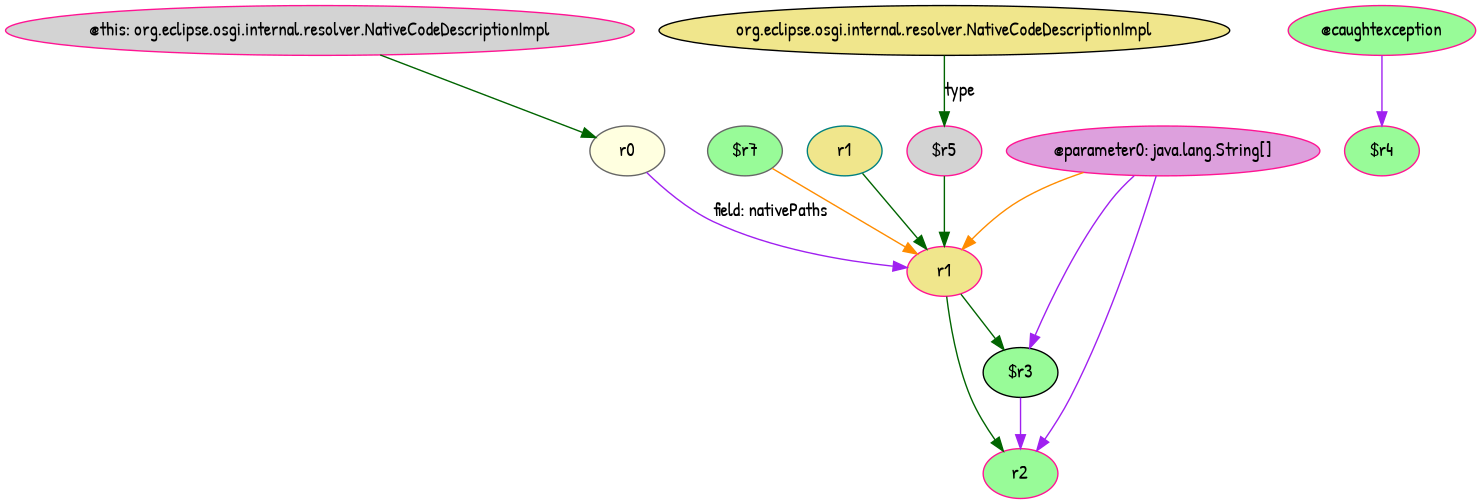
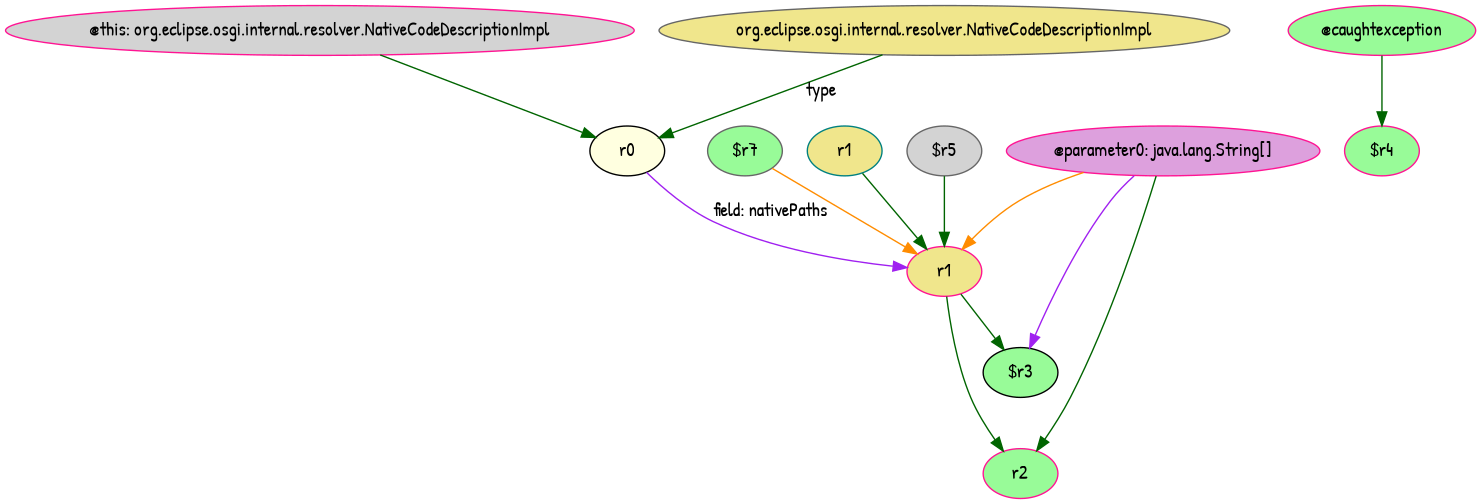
(944, 30) -> (944, 30)
(944, 84) -> (777, 94)
(1382, 84) -> (1382, 84)
(627, 151) -> (627, 151)
(944, 151) -> (944, 151)
(1109, 311) -> (1109, 311)
(1021, 416) -> none
